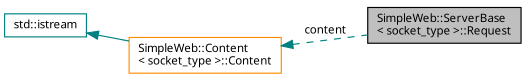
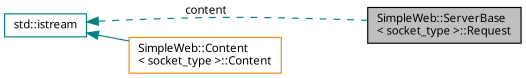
(330, 40) -> (233, 17)
